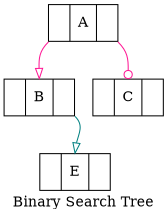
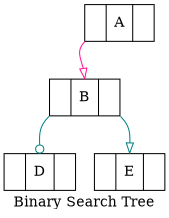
(128, 97) -> none
none -> (40, 172)
